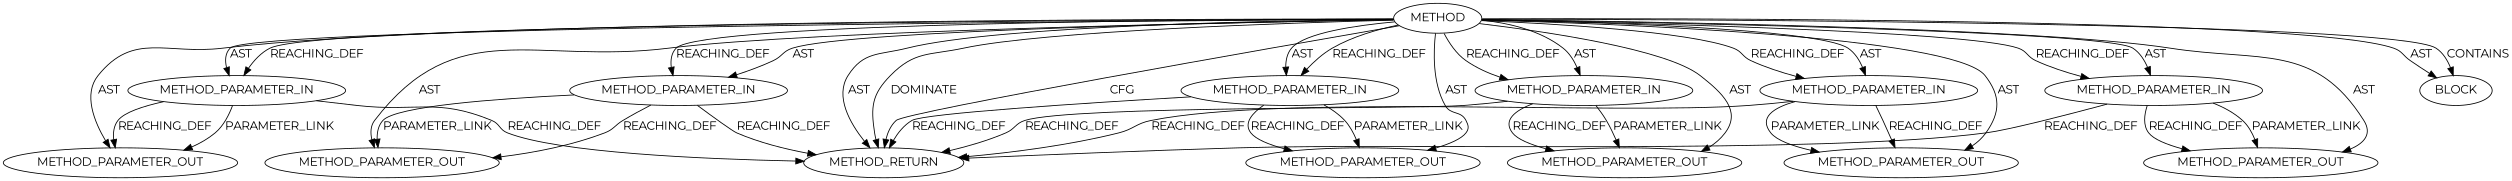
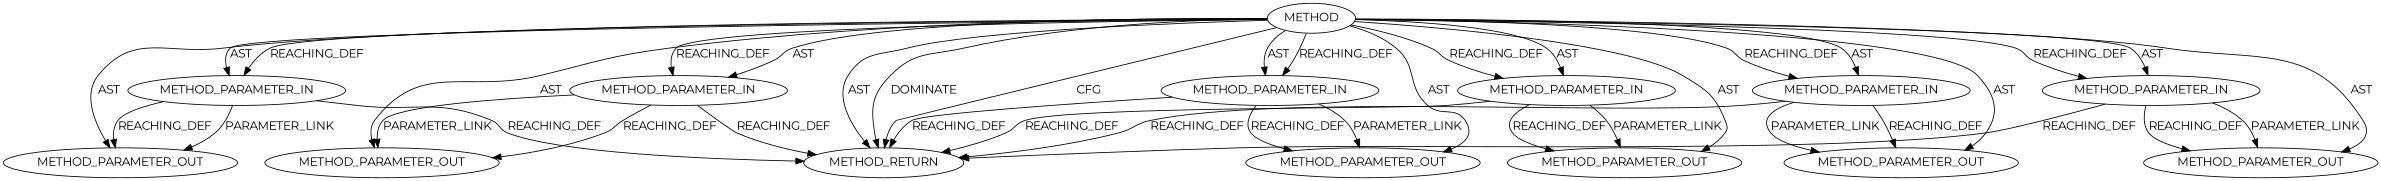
(2456, 91) -> none
